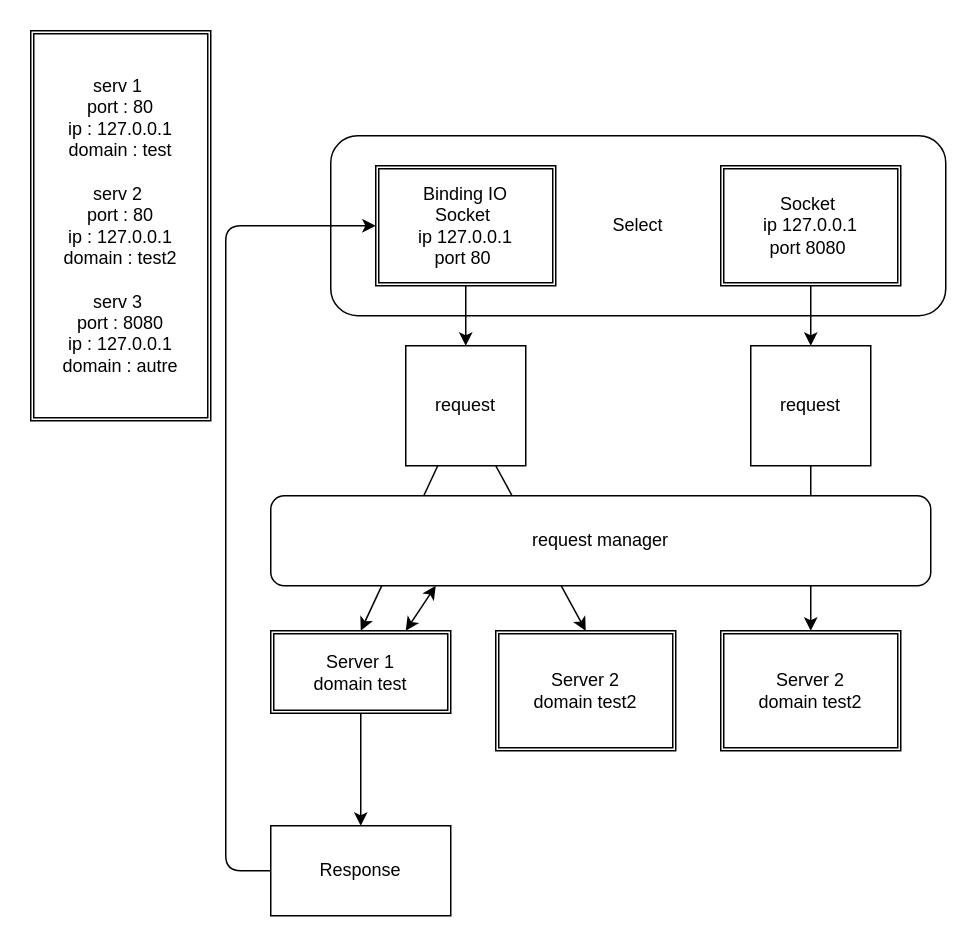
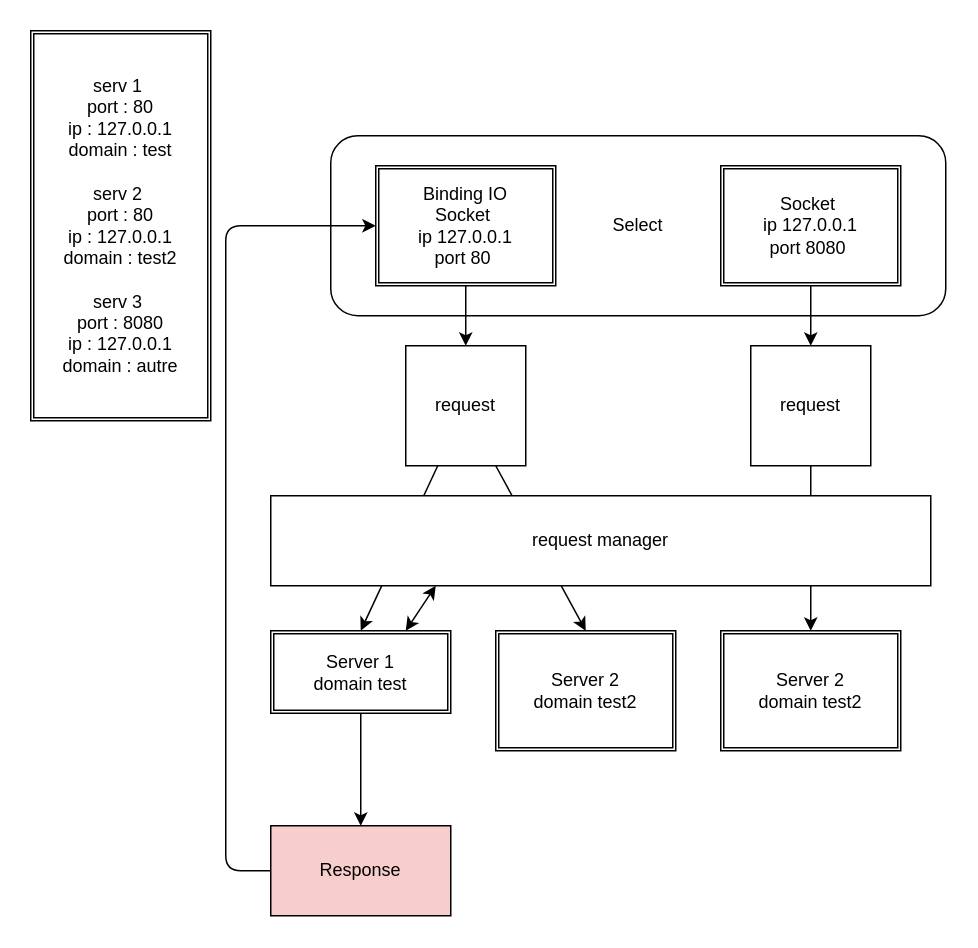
(601, 541) -> (601, 541)
(361, 871) -> (361, 871)
